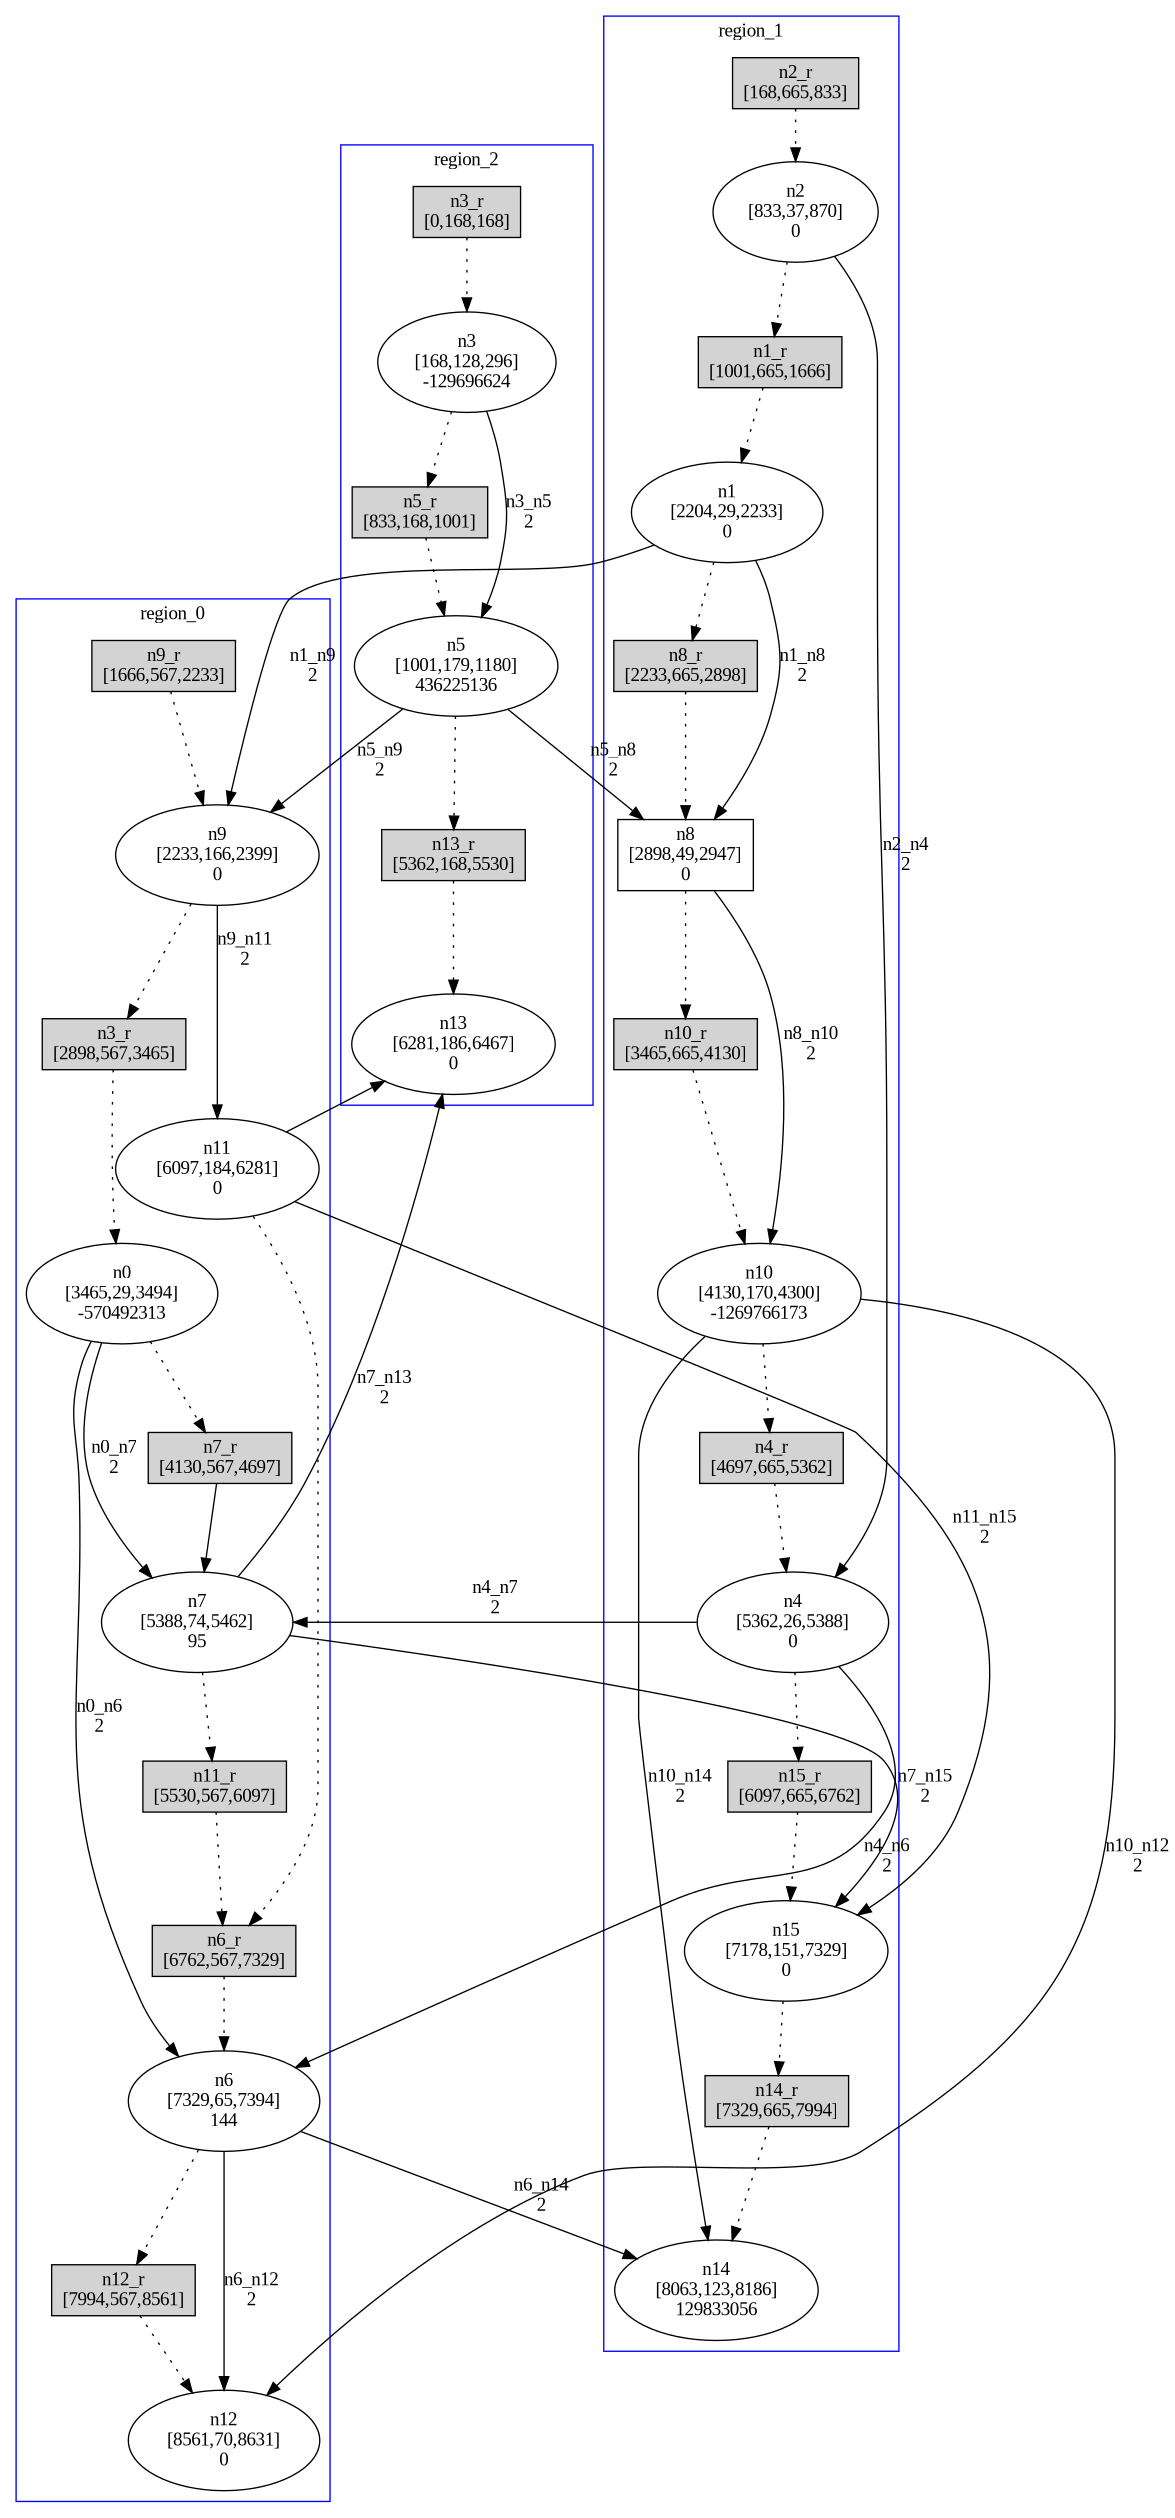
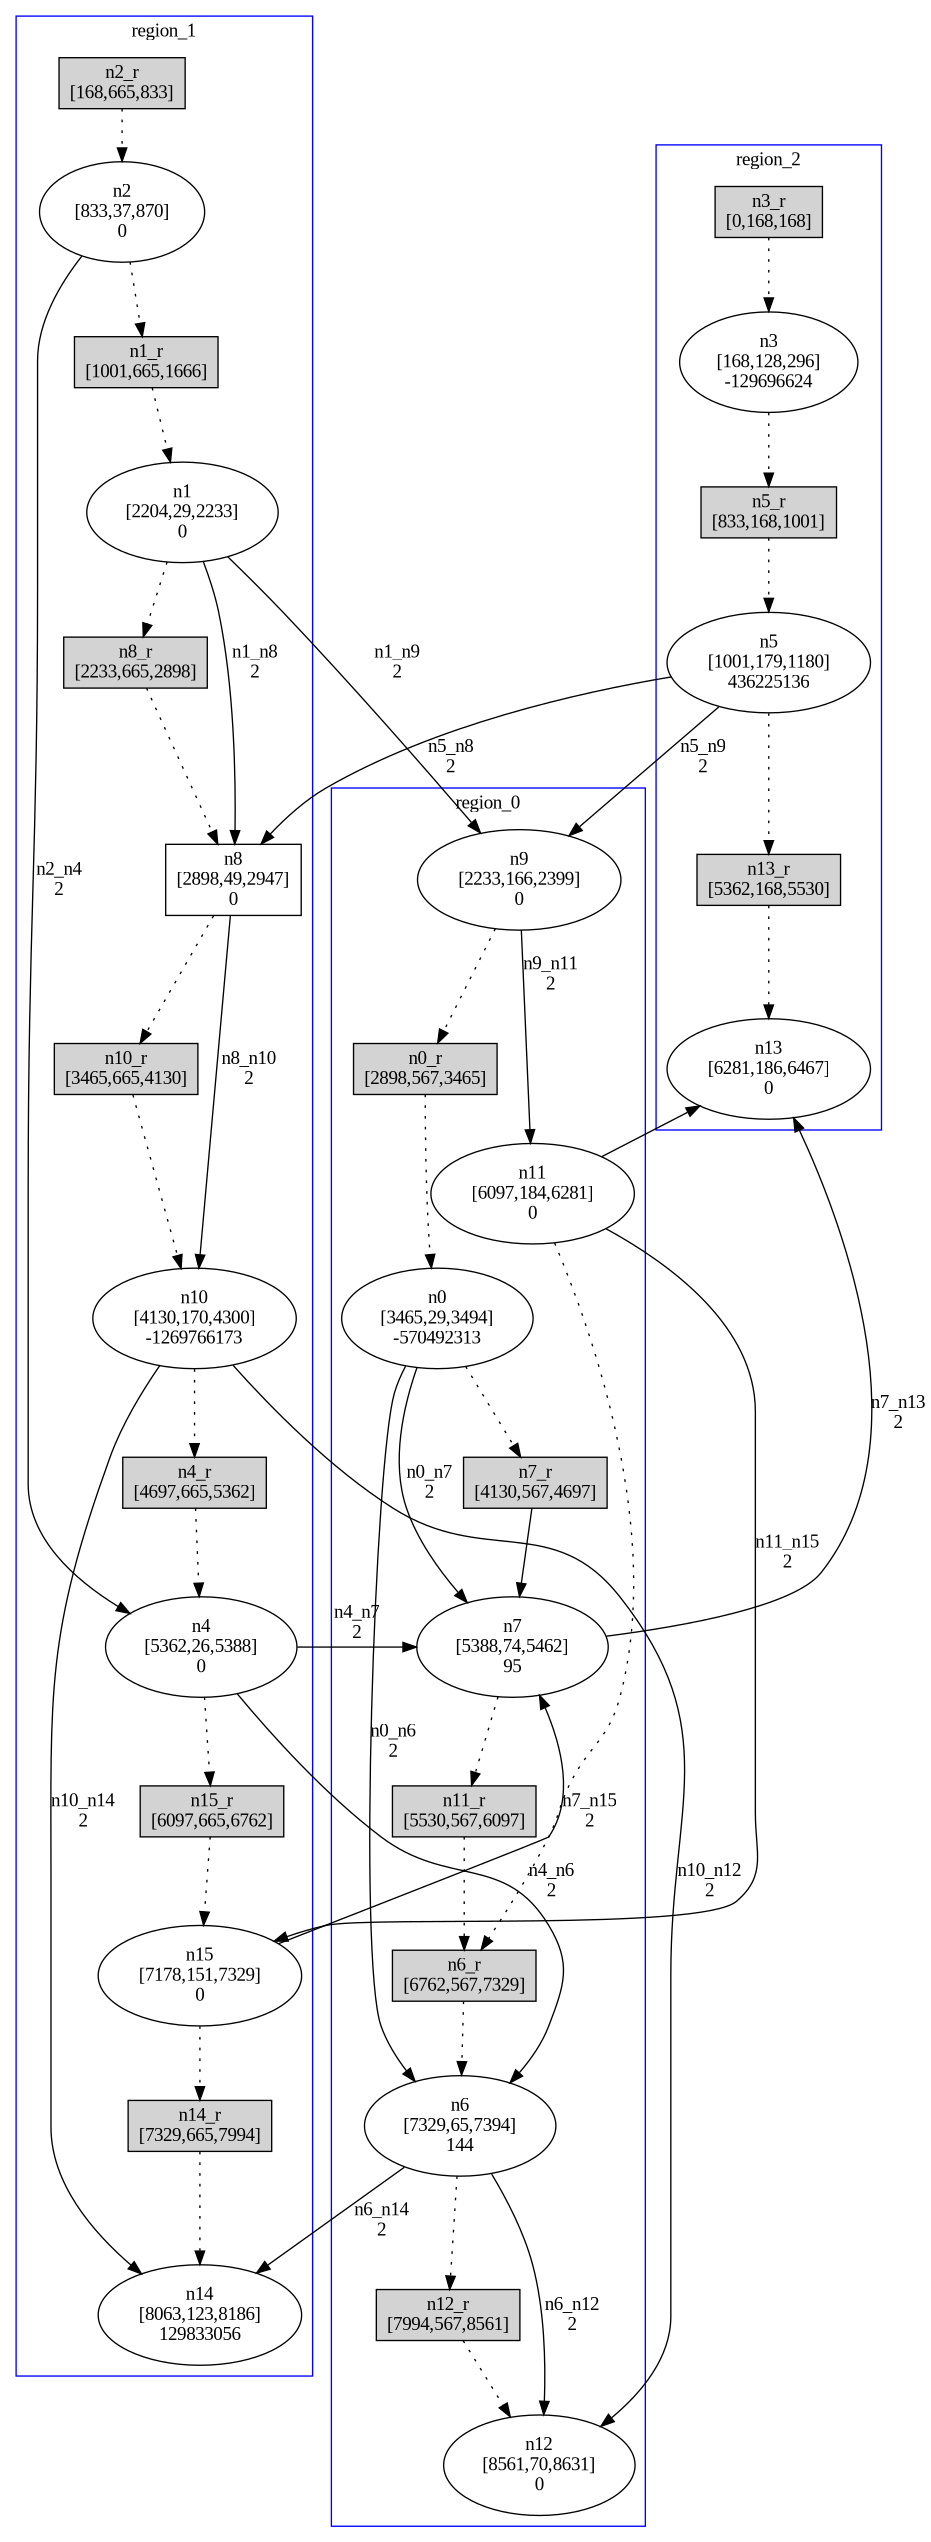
(506, 508) -> none
(164, 666) -> none
(114, 1044) -> (425, 1069)
(667, 1696) -> (486, 1862)
